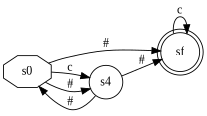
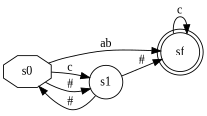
(106, 44) -> (106, 44)
(106, 82) -> (106, 82)
